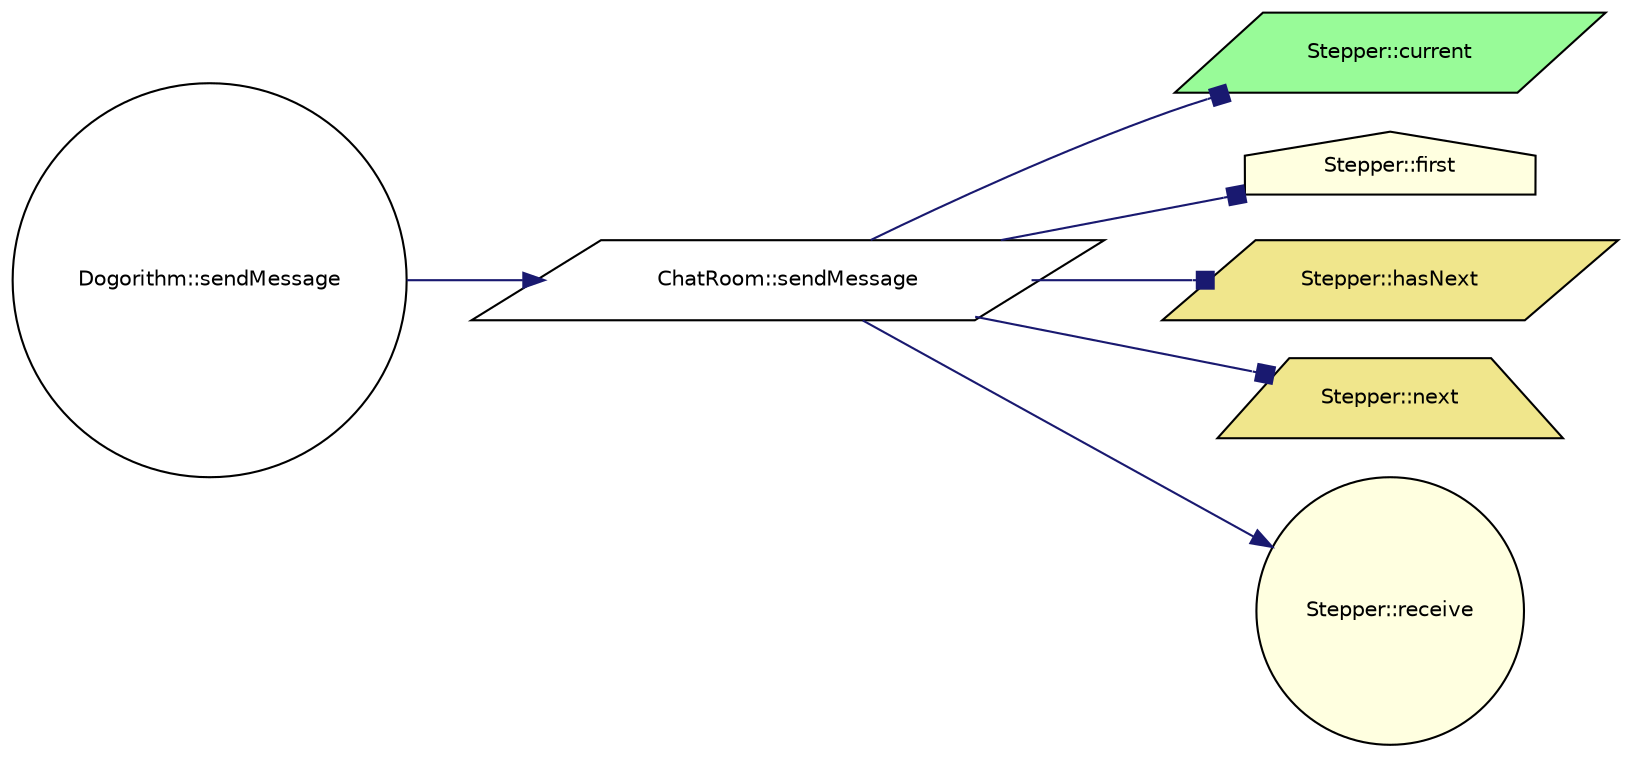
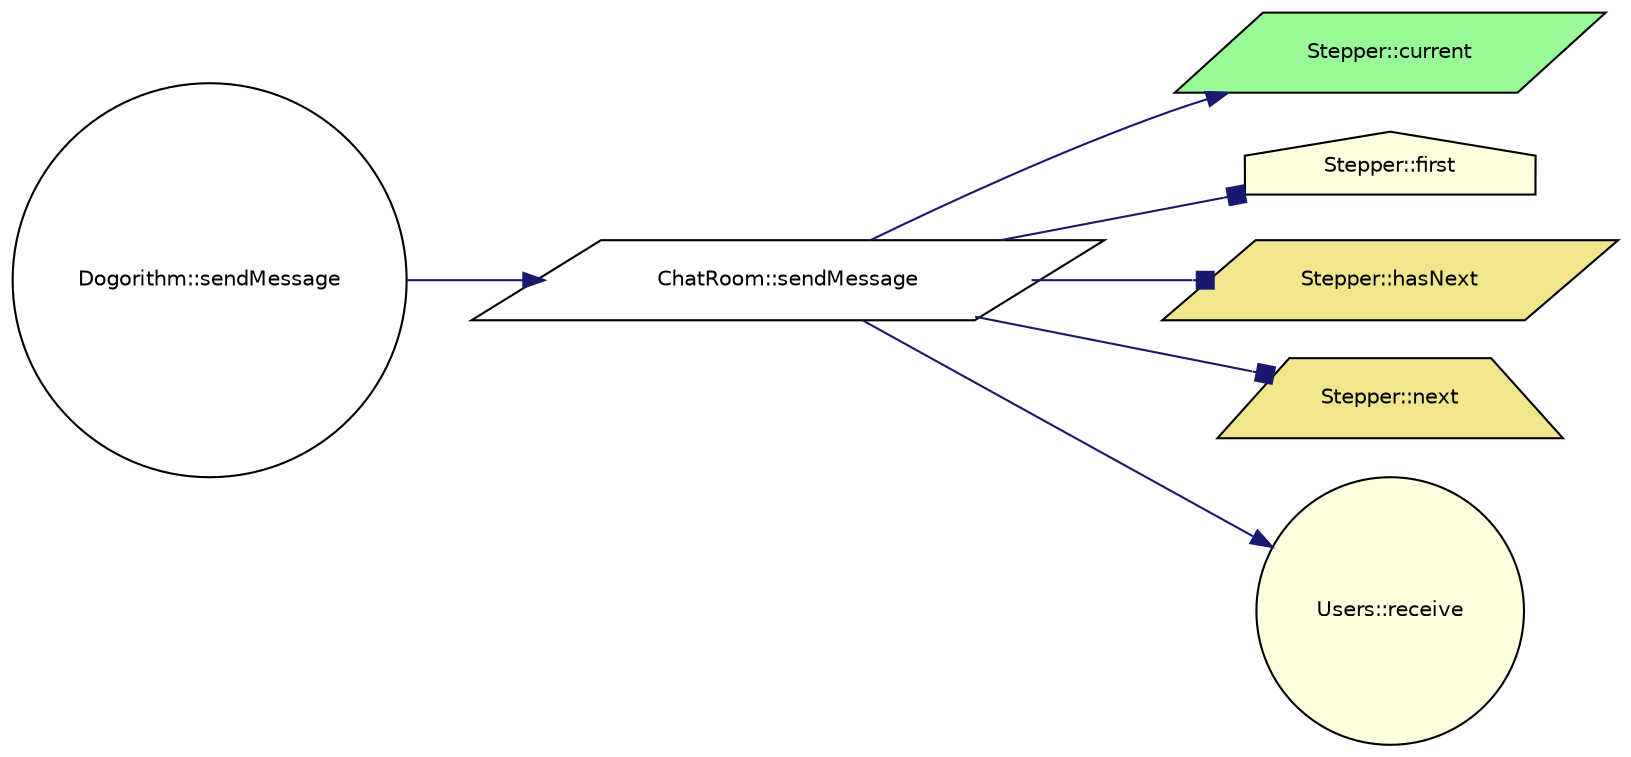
(1037, 164) -> (1037, 164)
(1390, 611) -> (1390, 611)
